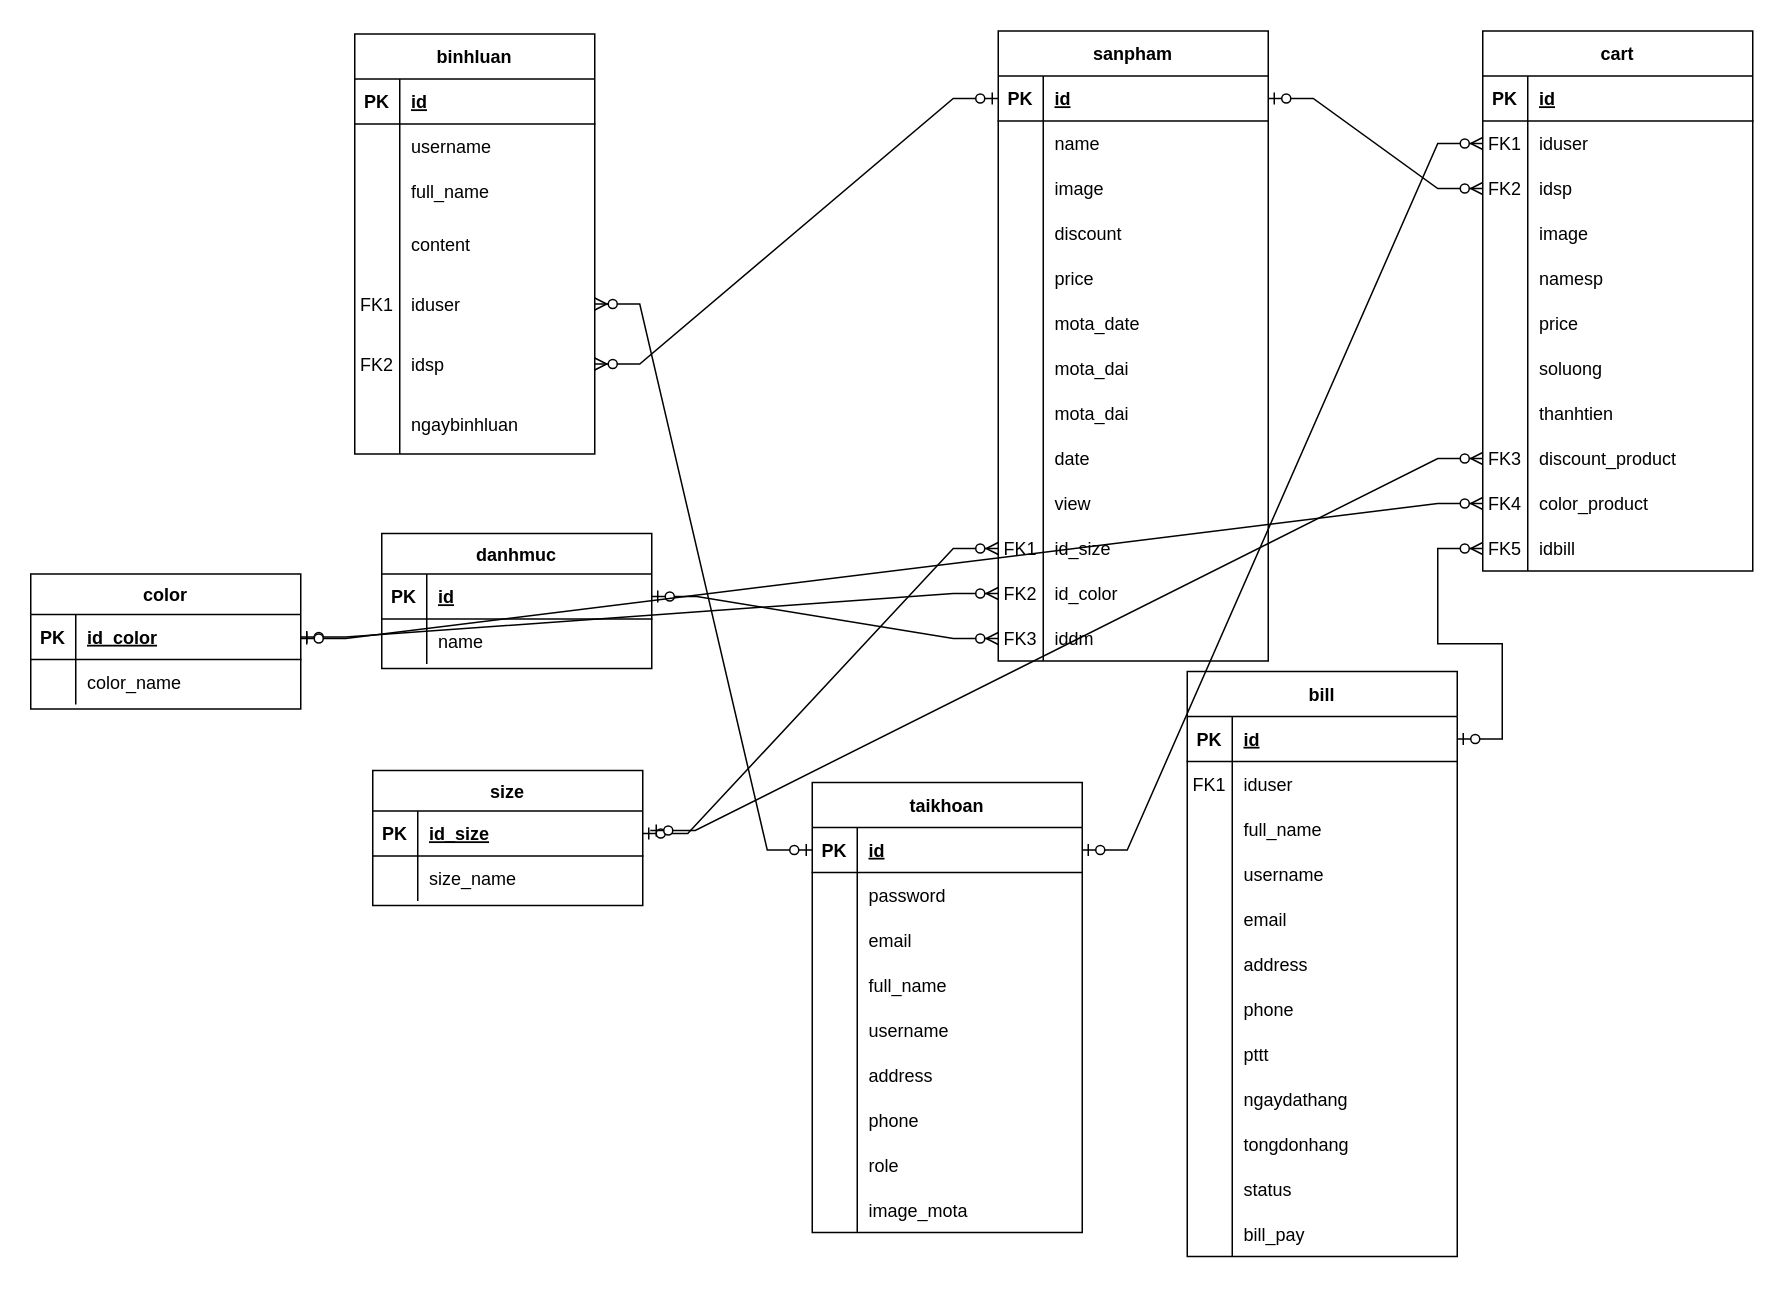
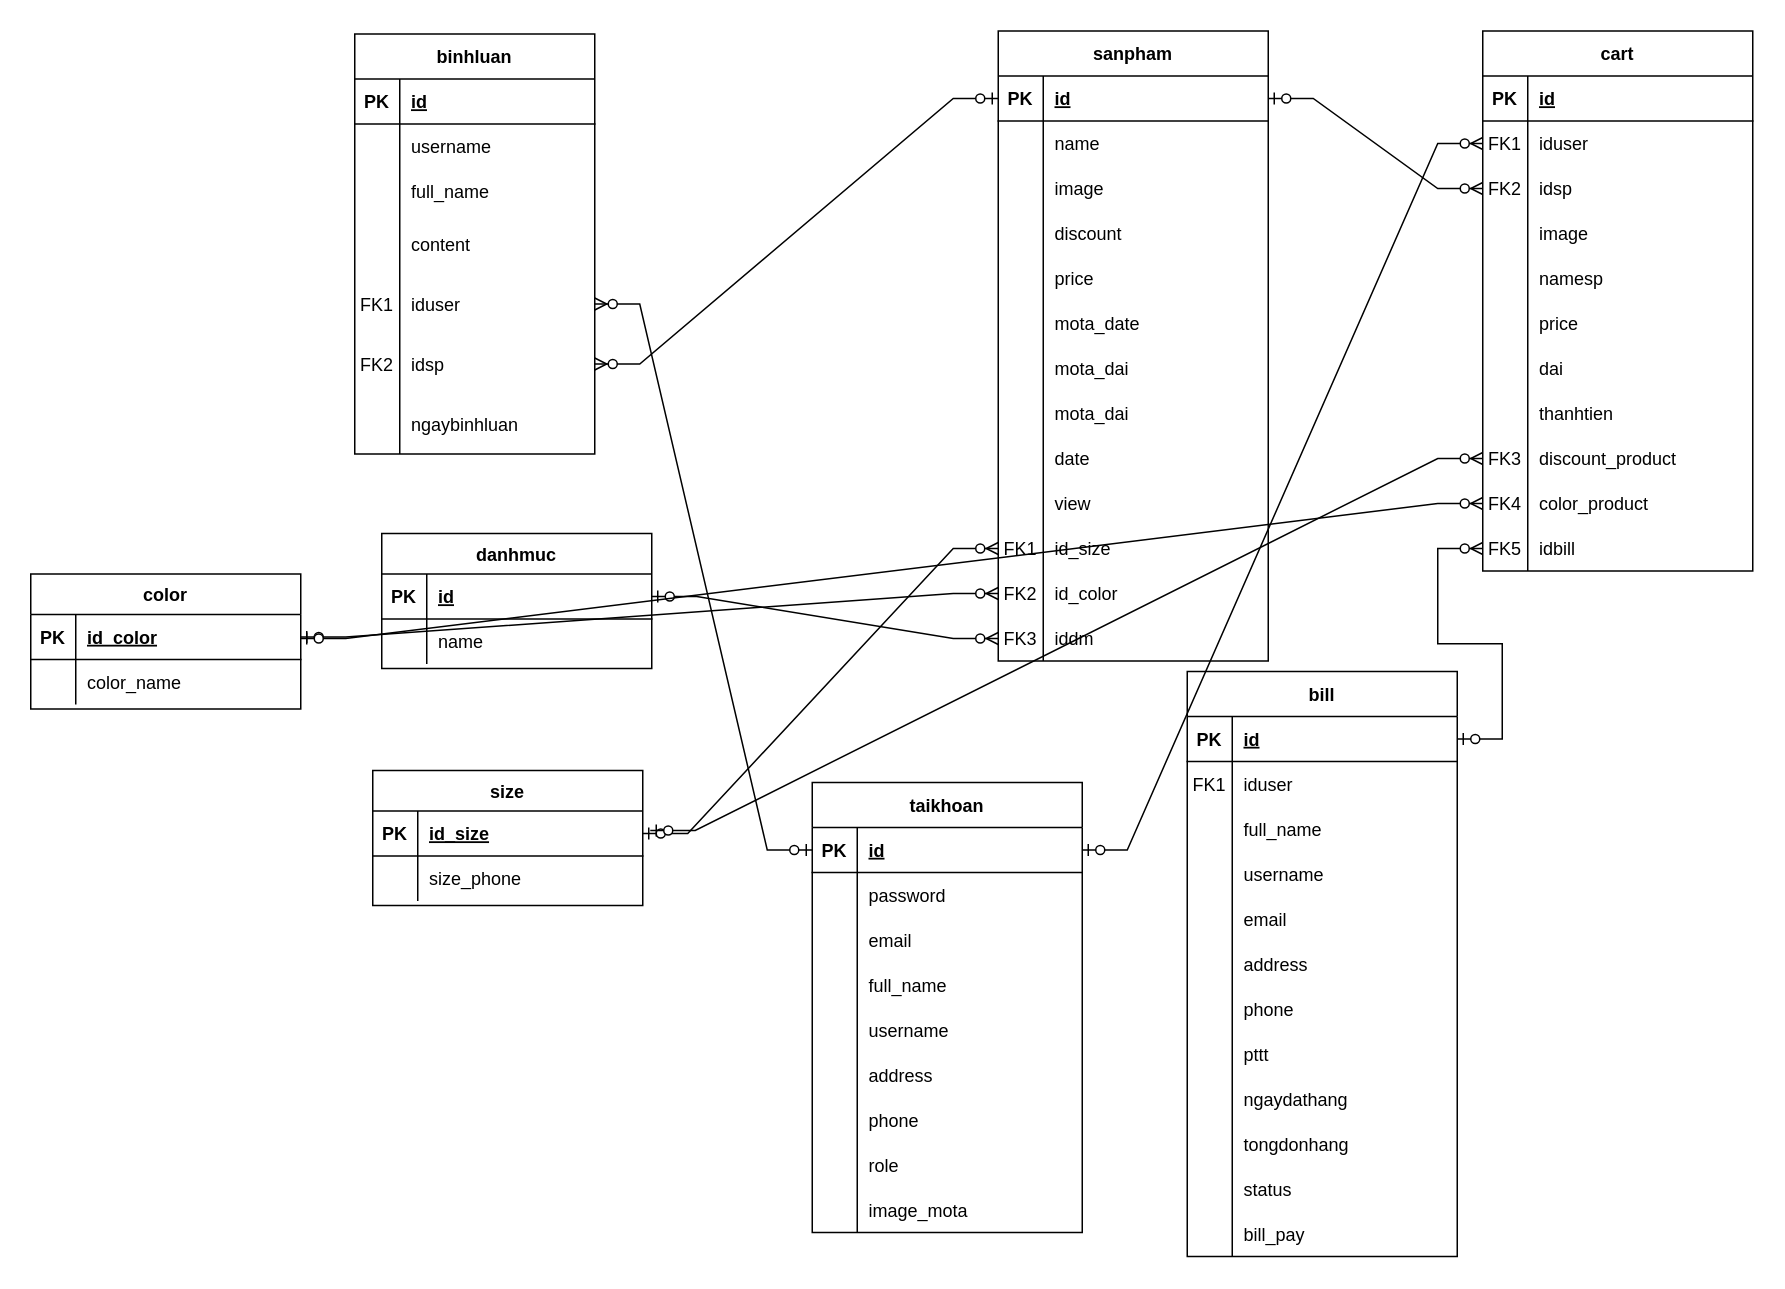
(1572, 369) -> (1552, 369)
(472, 879) -> (477, 879)
